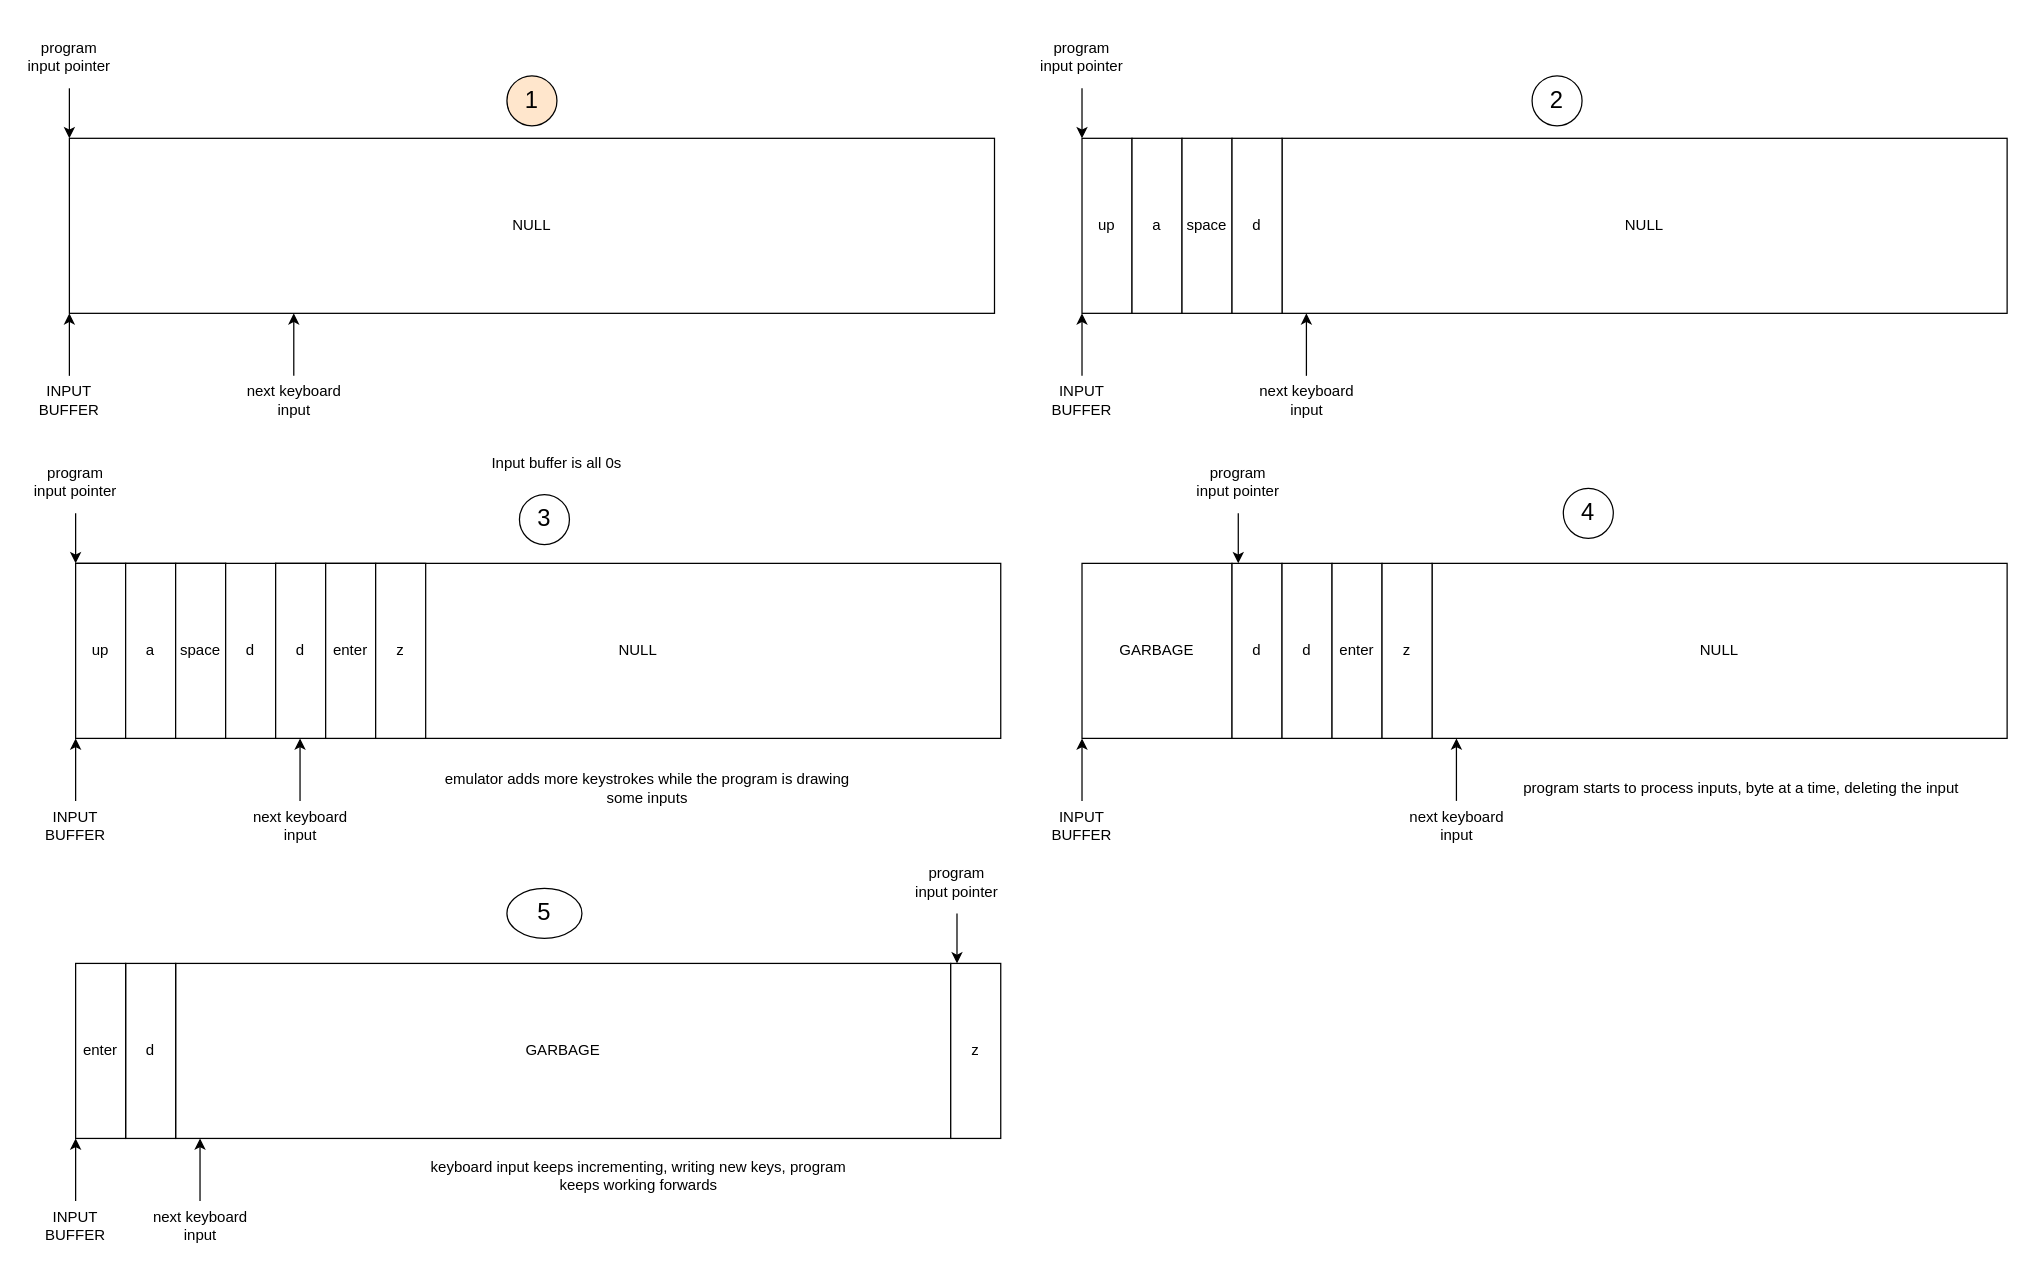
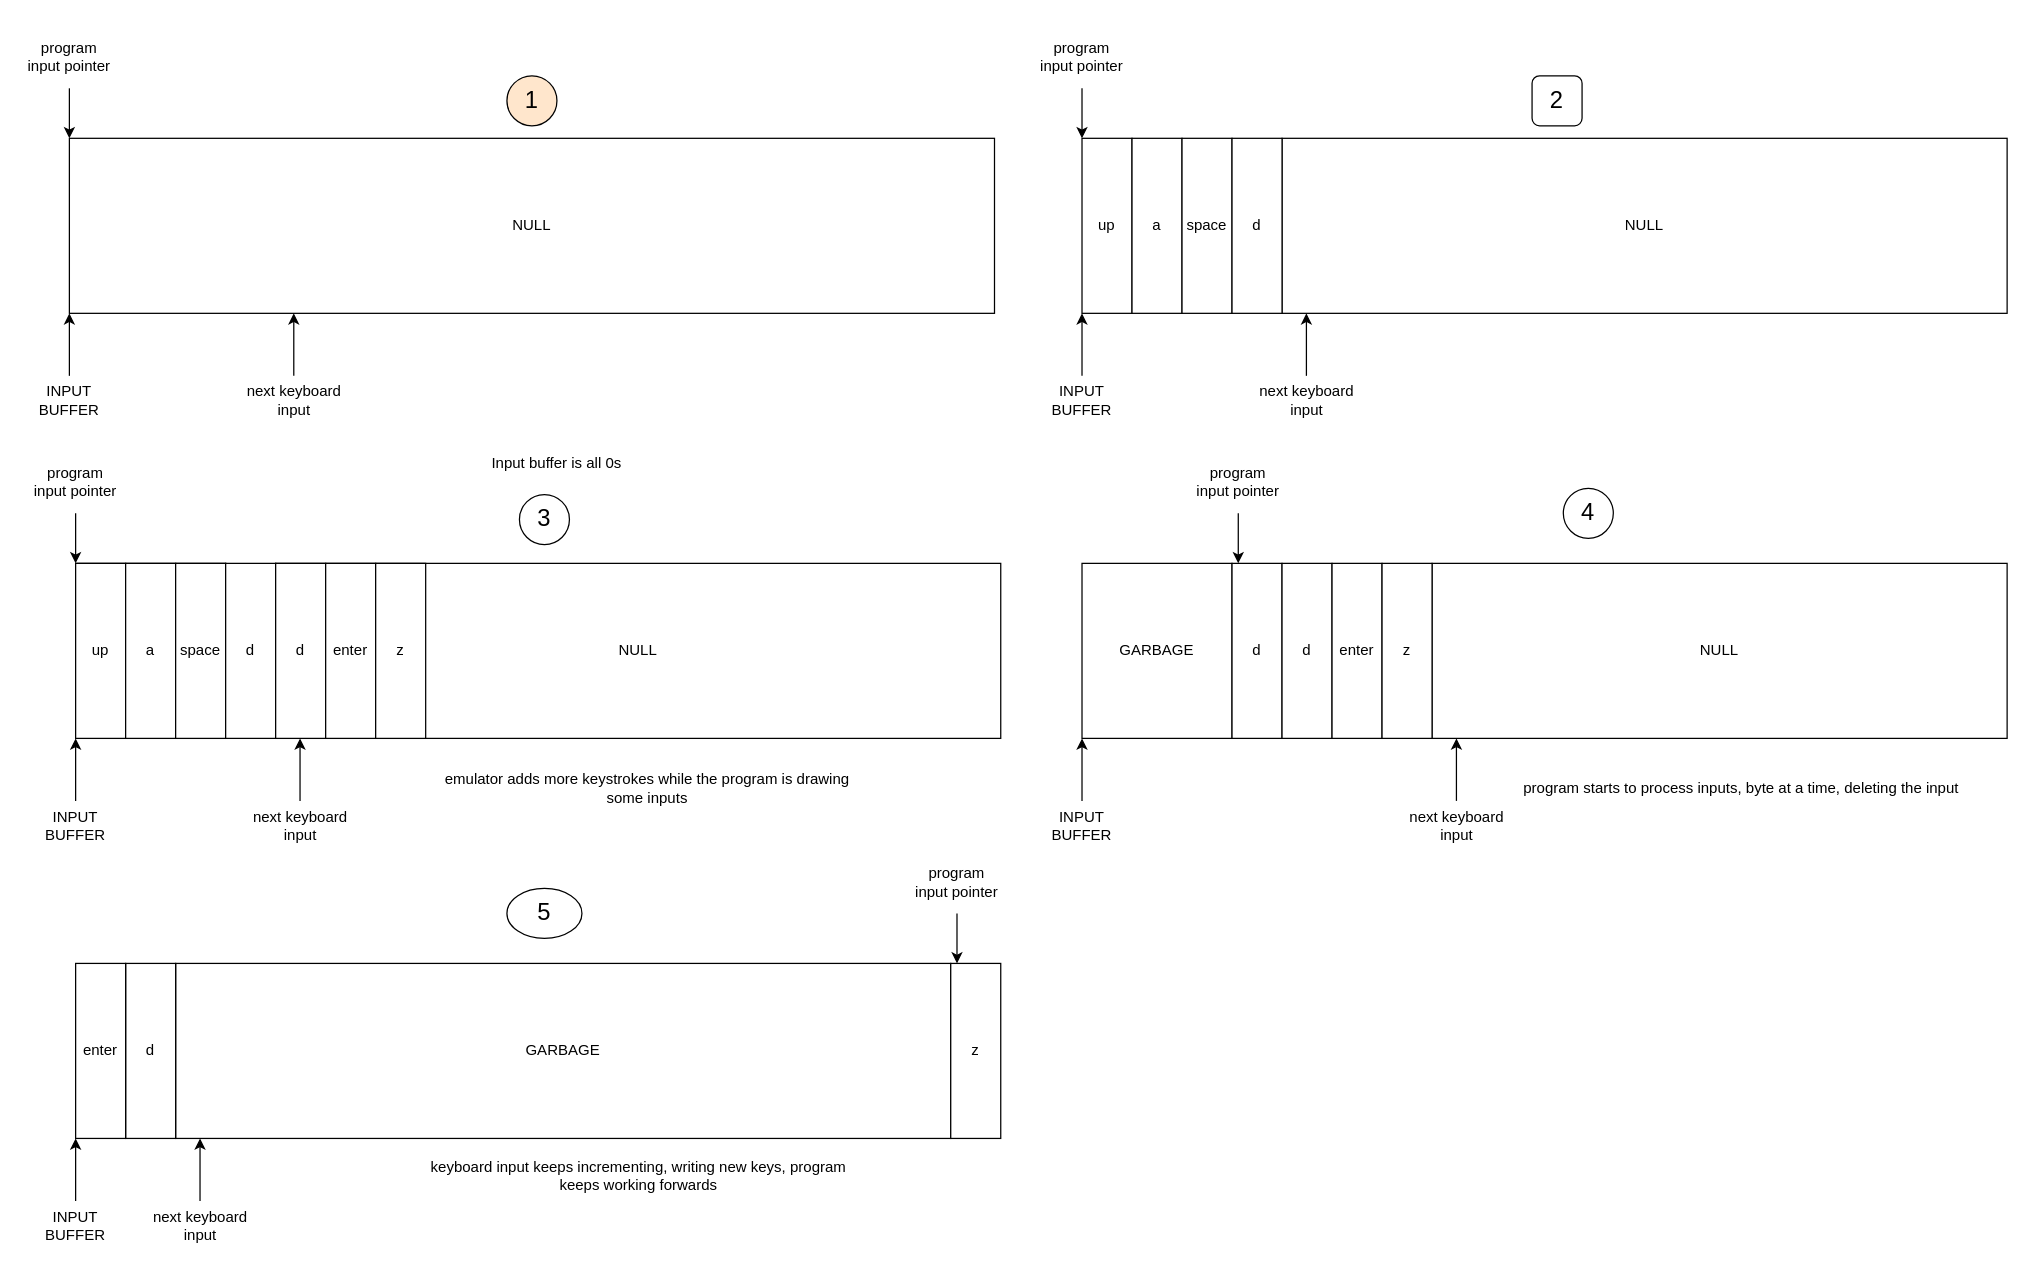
(1557, 101) -> (1557, 101)
